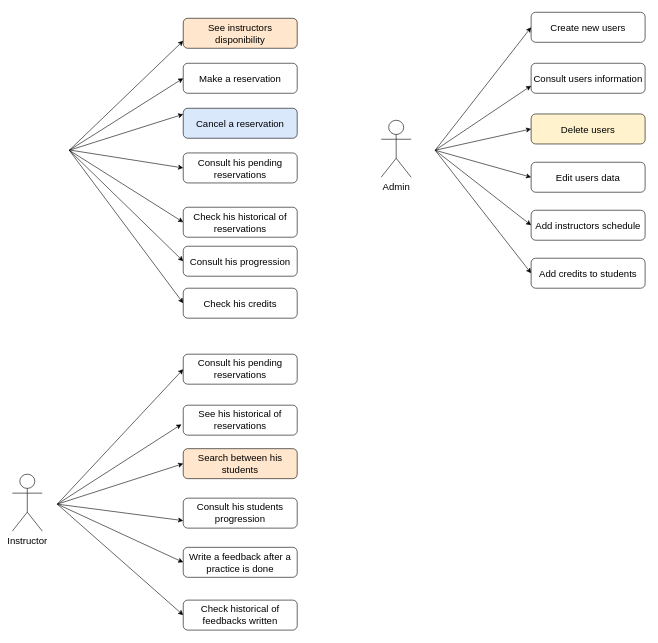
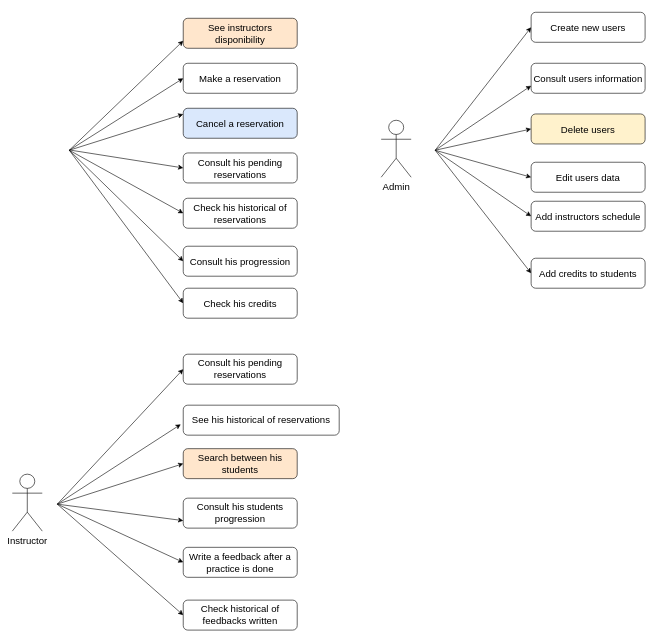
(240, 222) -> (240, 213)
(588, 225) -> (588, 216)
(240, 420) -> (261, 420)
